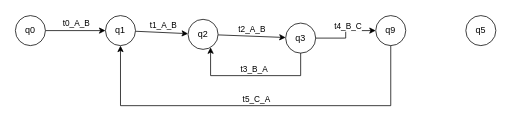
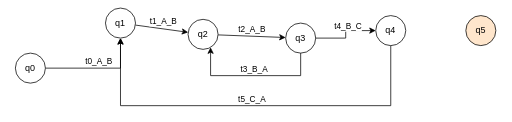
(30, 30) -> (30, 68)
(120, 30) -> (120, 23)
(390, 30) -> (390, 30)
(480, 30) -> (480, 30)
